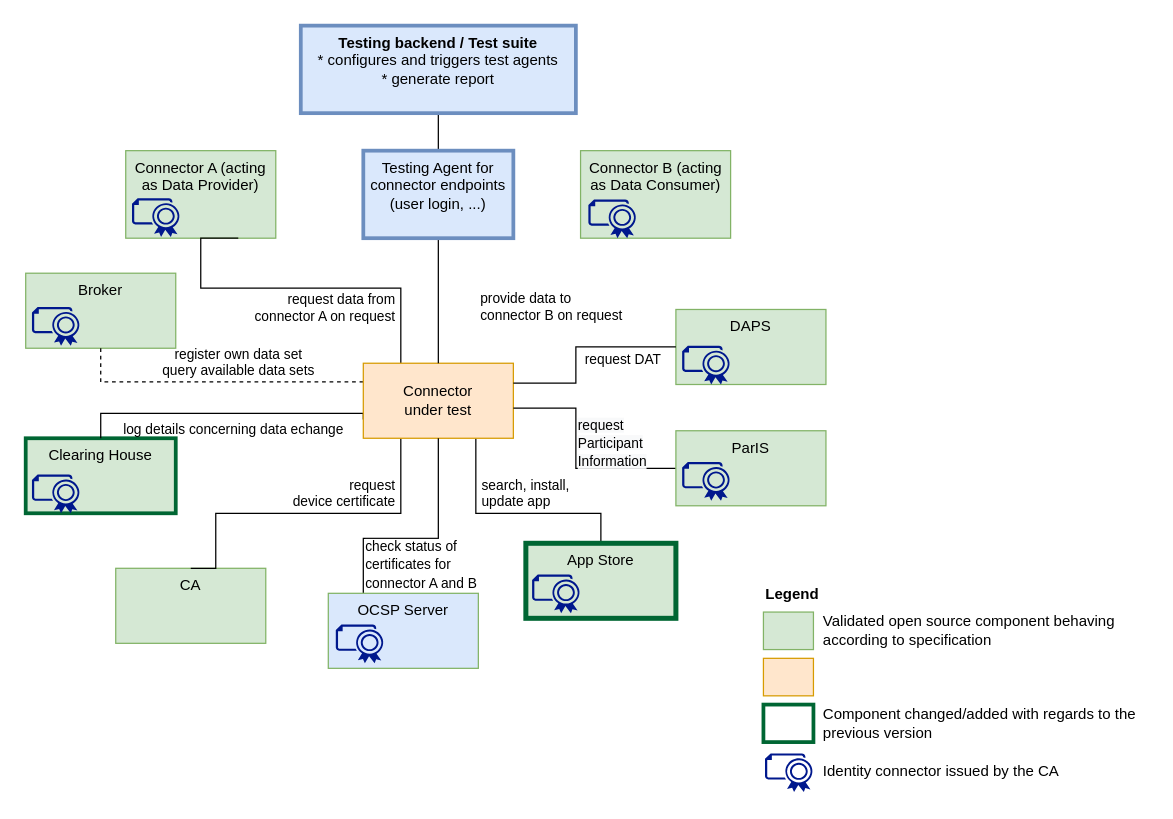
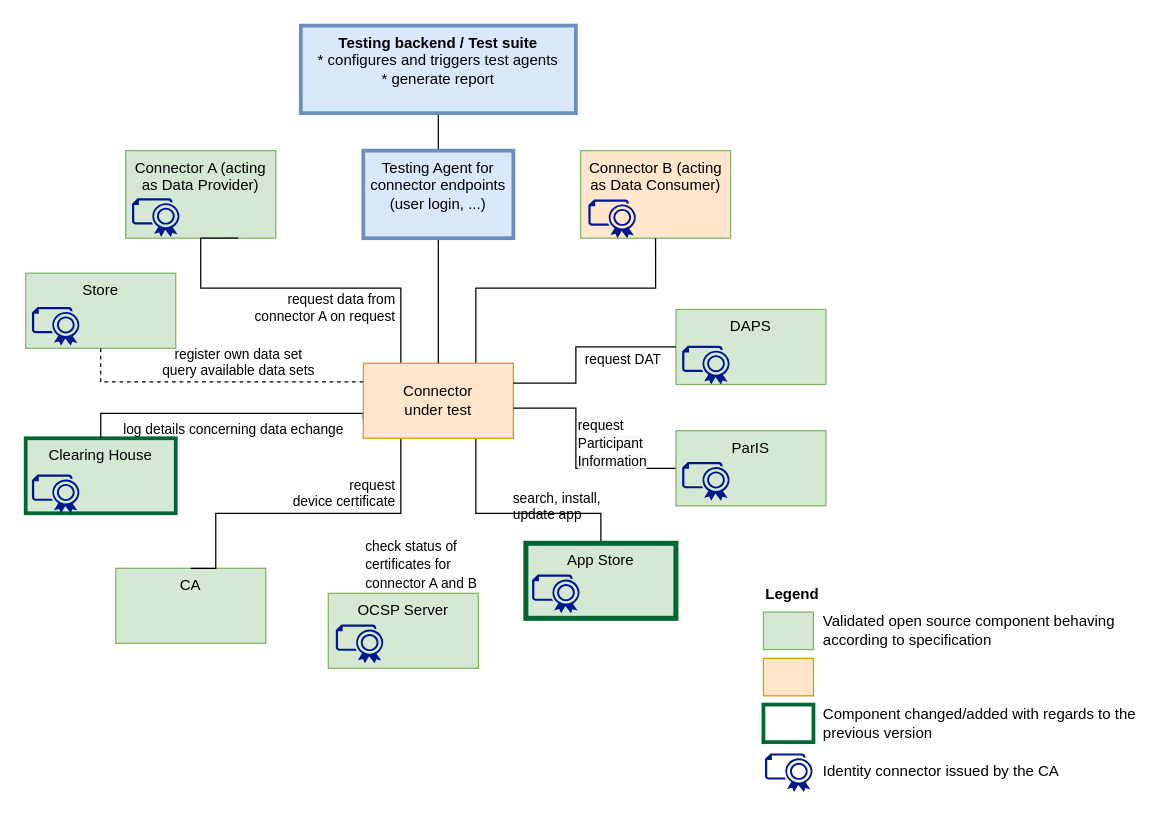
(655, 194) -> (655, 194)
none -> (553, 288)
(101, 291) -> (101, 291)
(566, 306) -> none
(549, 494) -> (580, 507)
(423, 538) -> none
(403, 631) -> (403, 631)
